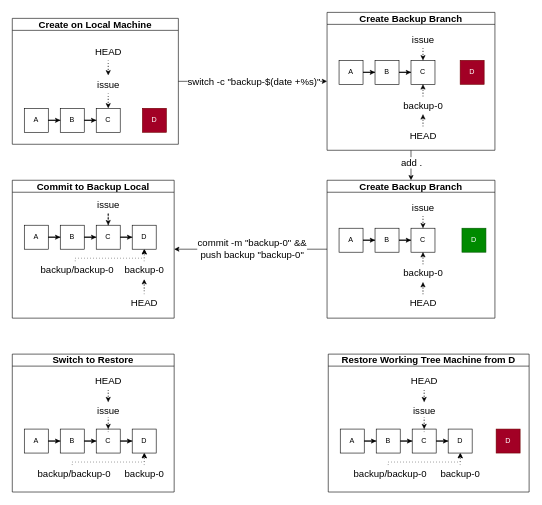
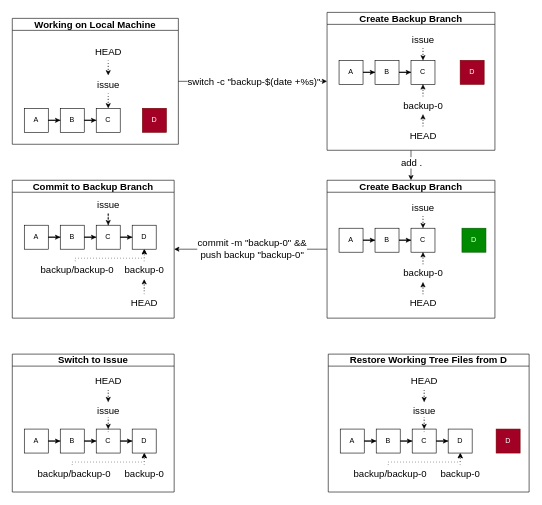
(95, 24) -> (95, 24)
(93, 186) -> (93, 186)
(93, 360) -> (93, 360)
(429, 360) -> (429, 360)
